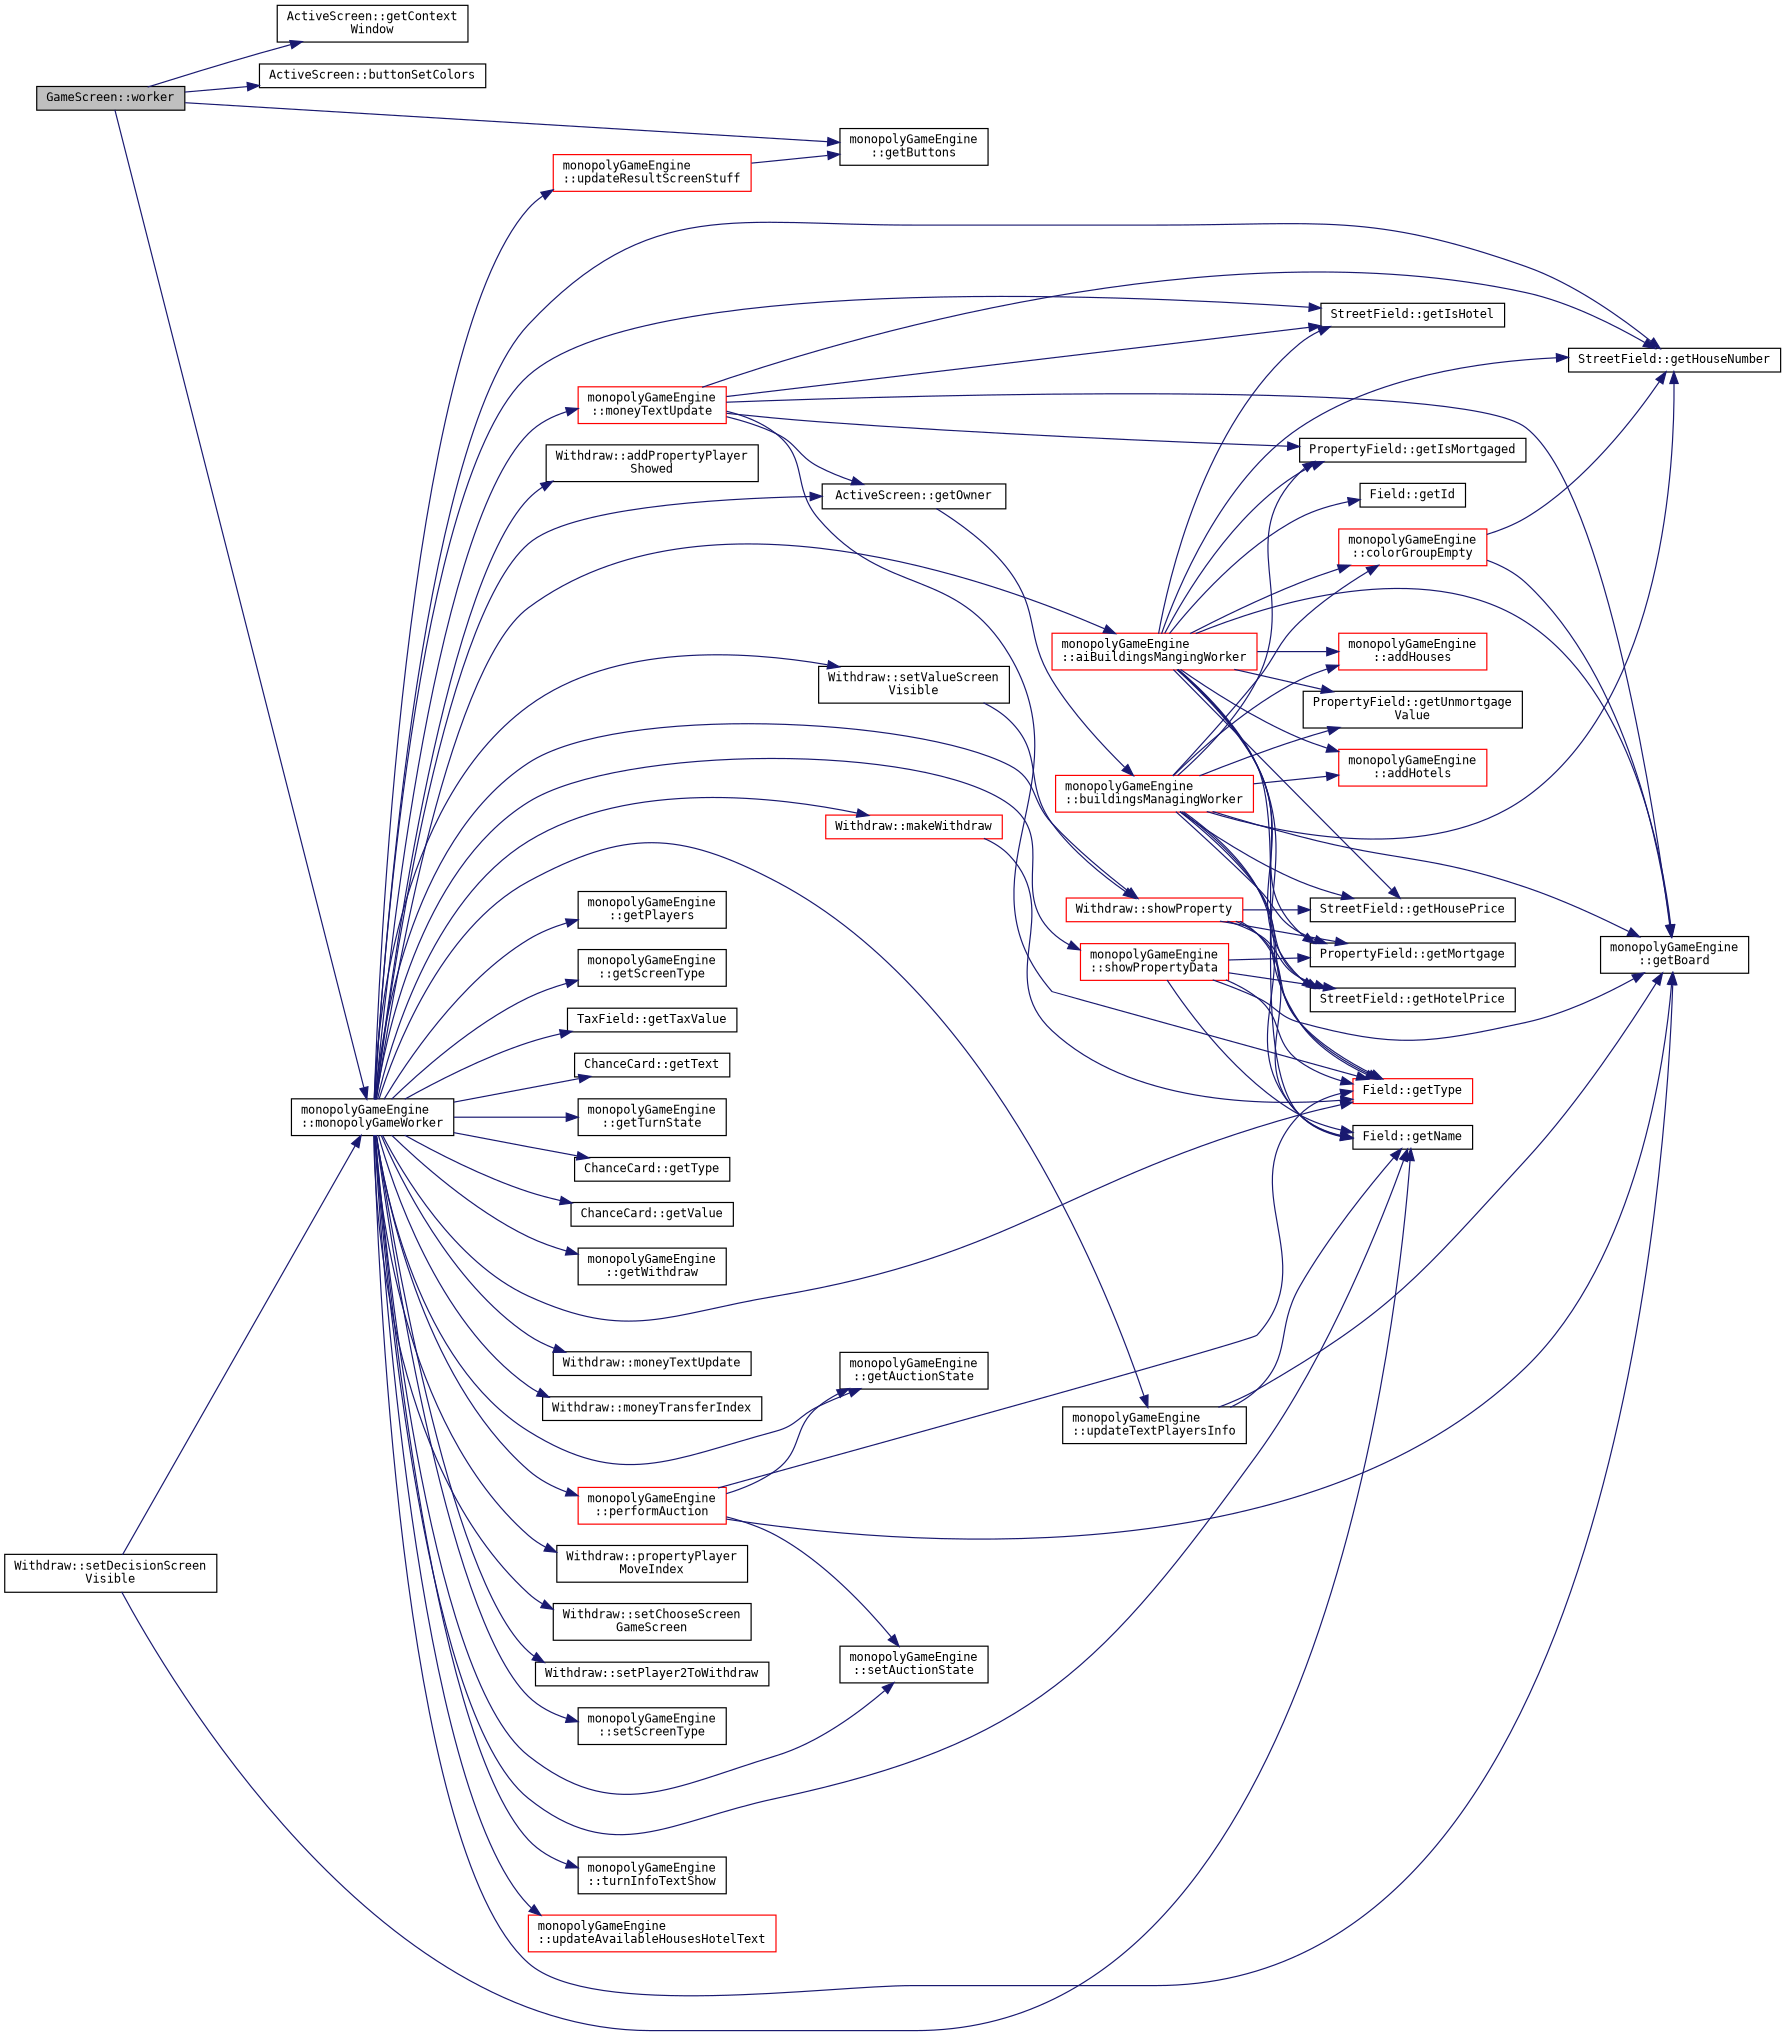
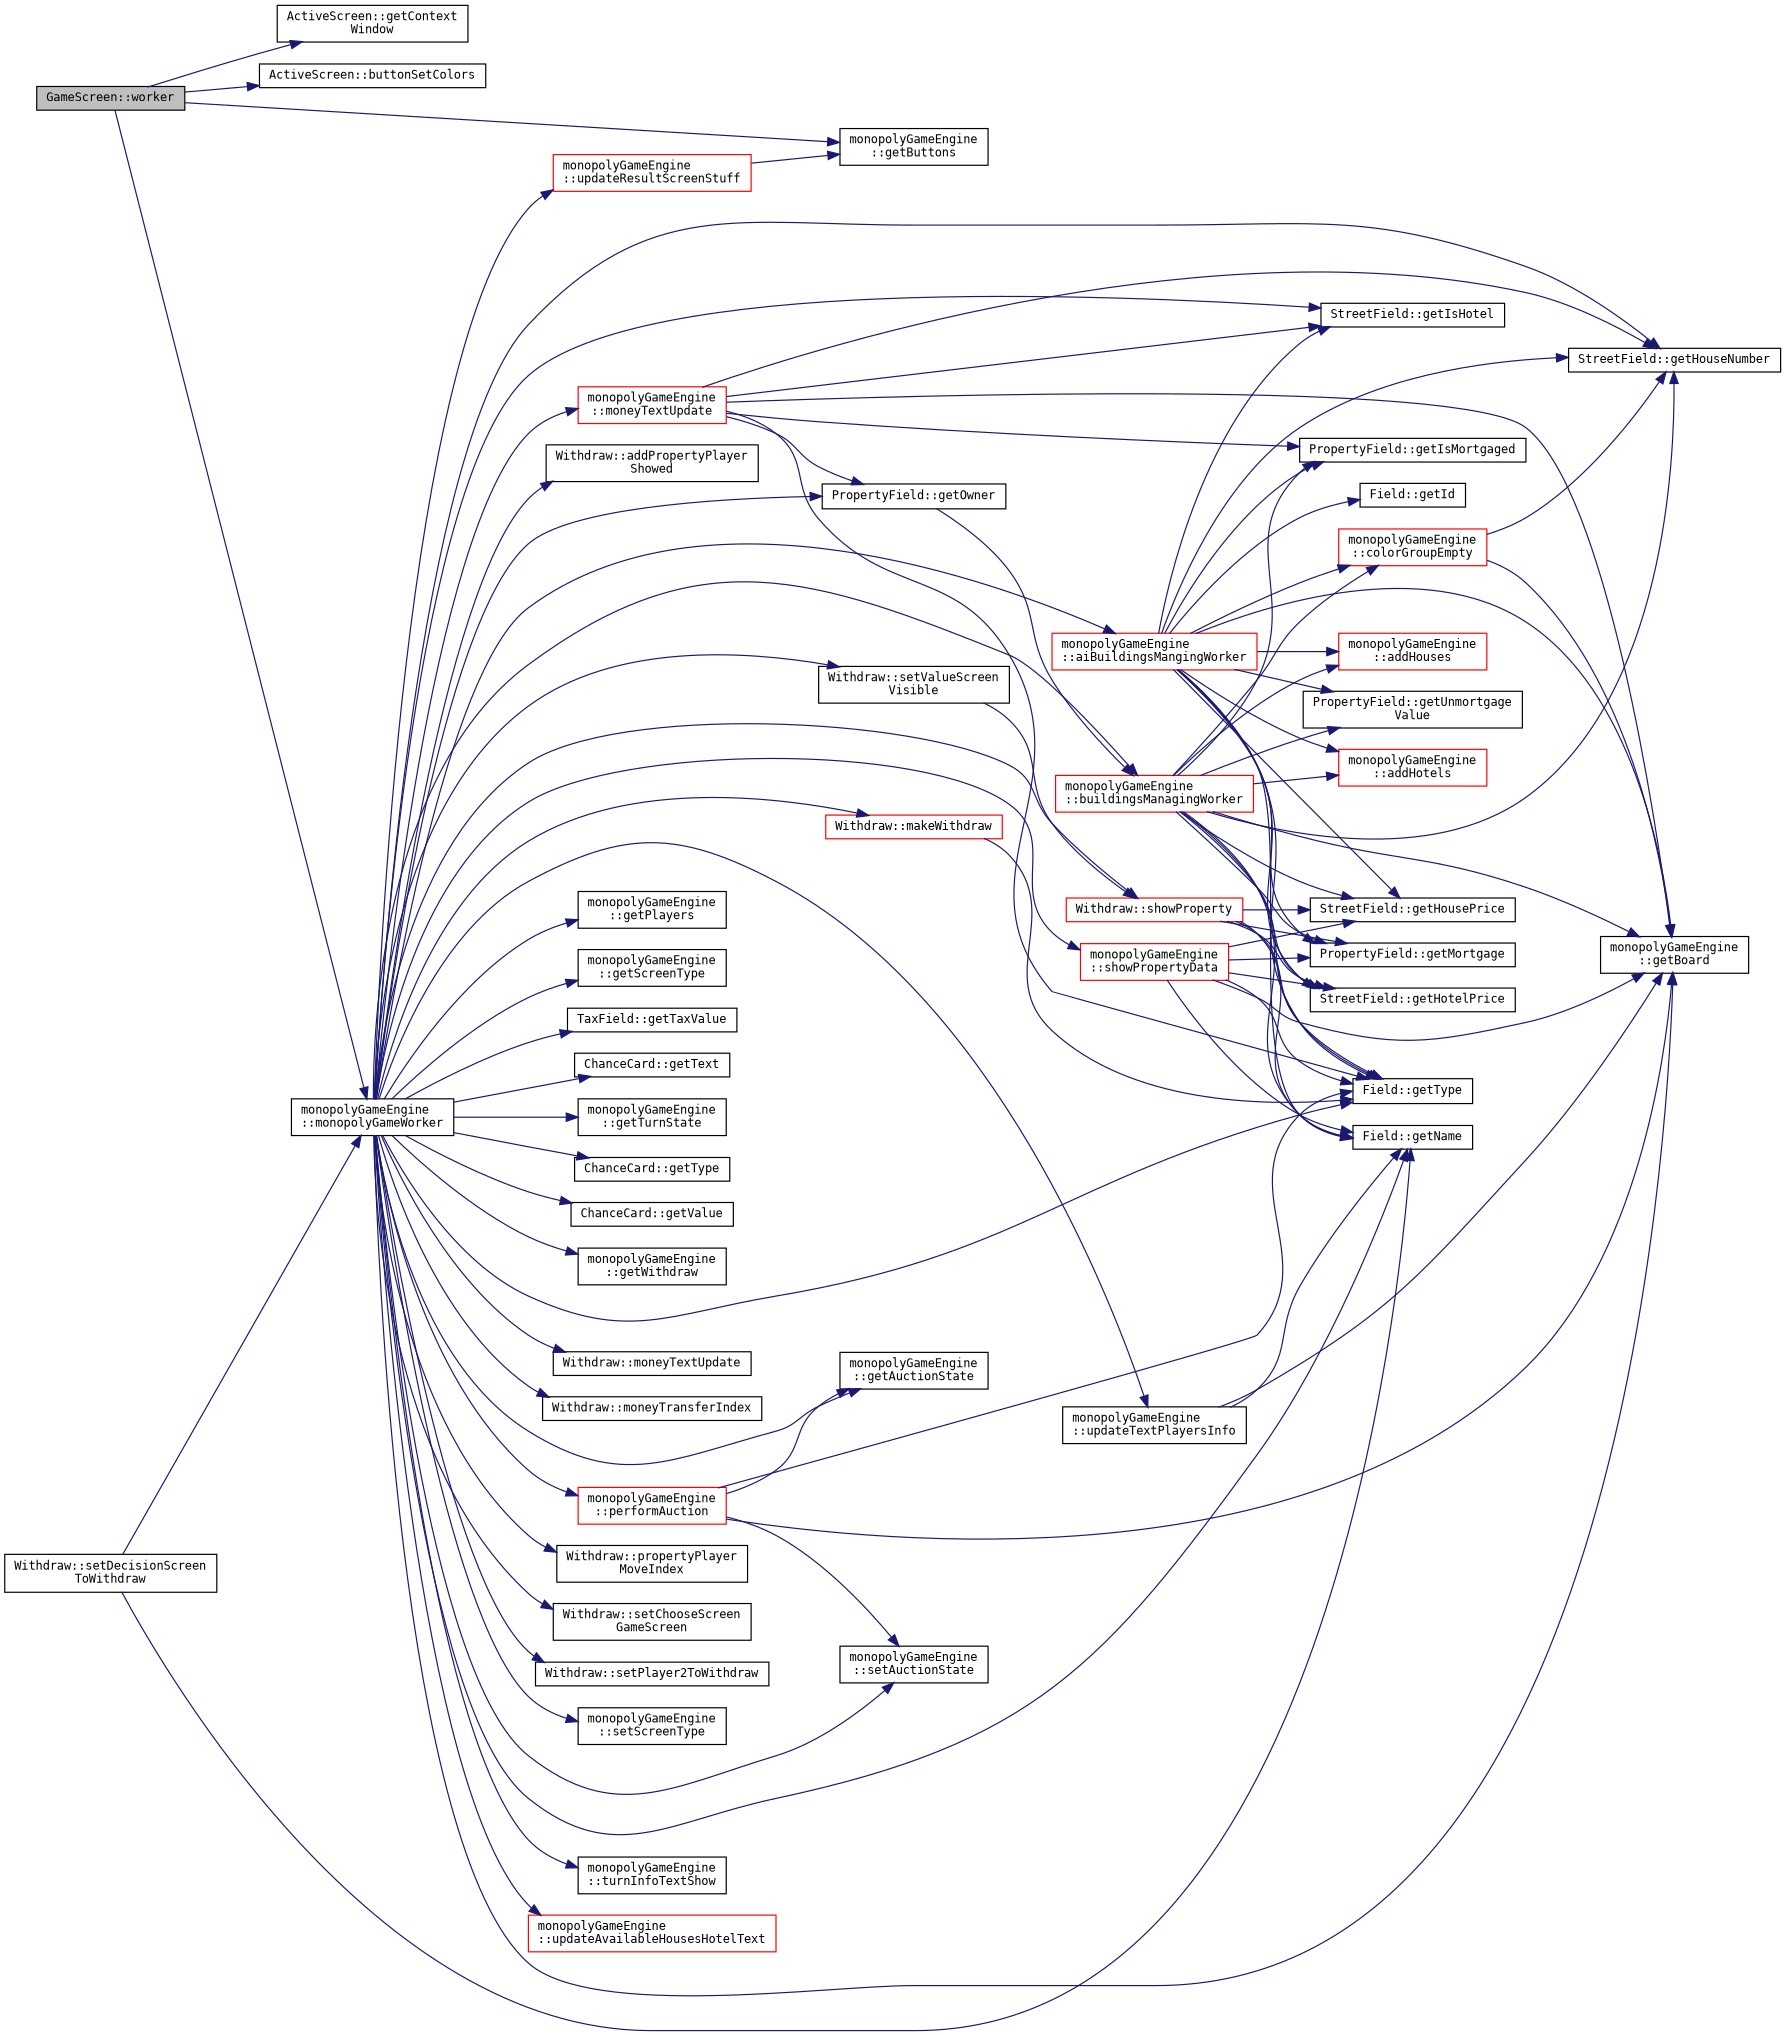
(914, 496) -> (914, 496)
none -> (614, 614)
none -> (1312, 930)
(1413, 1091) -> (1413, 1091)
(111, 1573) -> (111, 1573)
